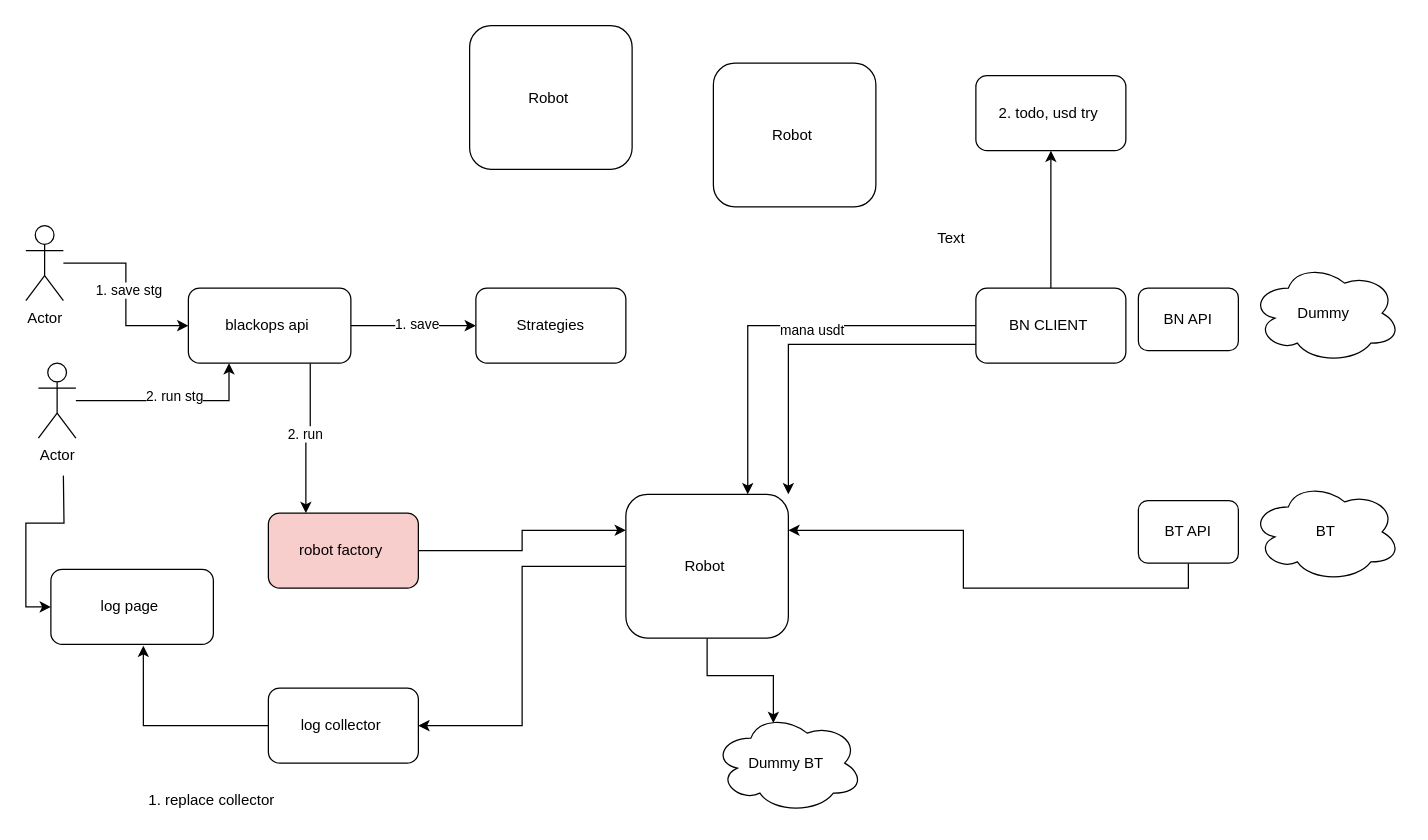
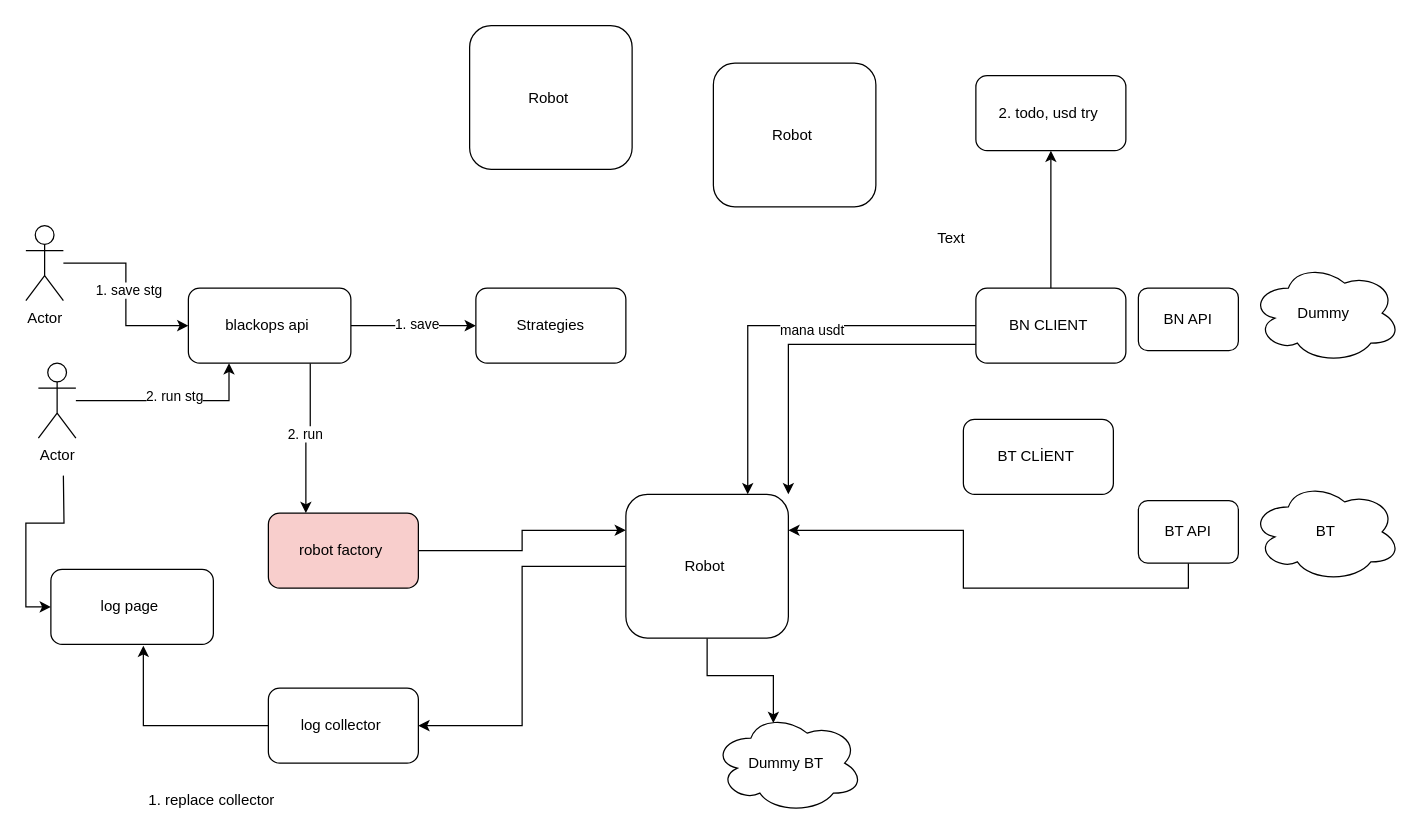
none -> (1038, 457)
